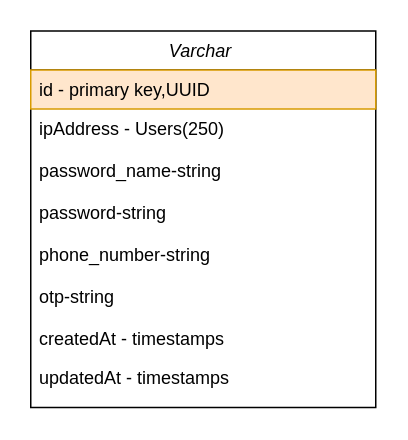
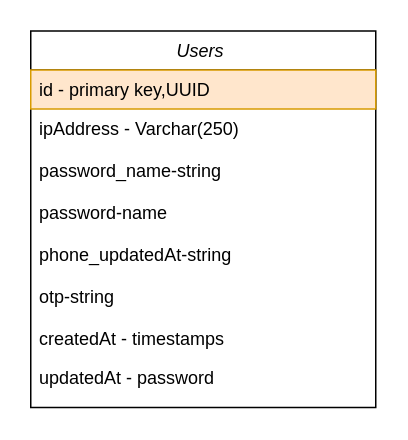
(203, 51) -> (203, 51)
(143, 129) -> (153, 129)
(112, 213) -> (105, 213)
(132, 255) -> (148, 255)
(143, 378) -> (135, 378)
